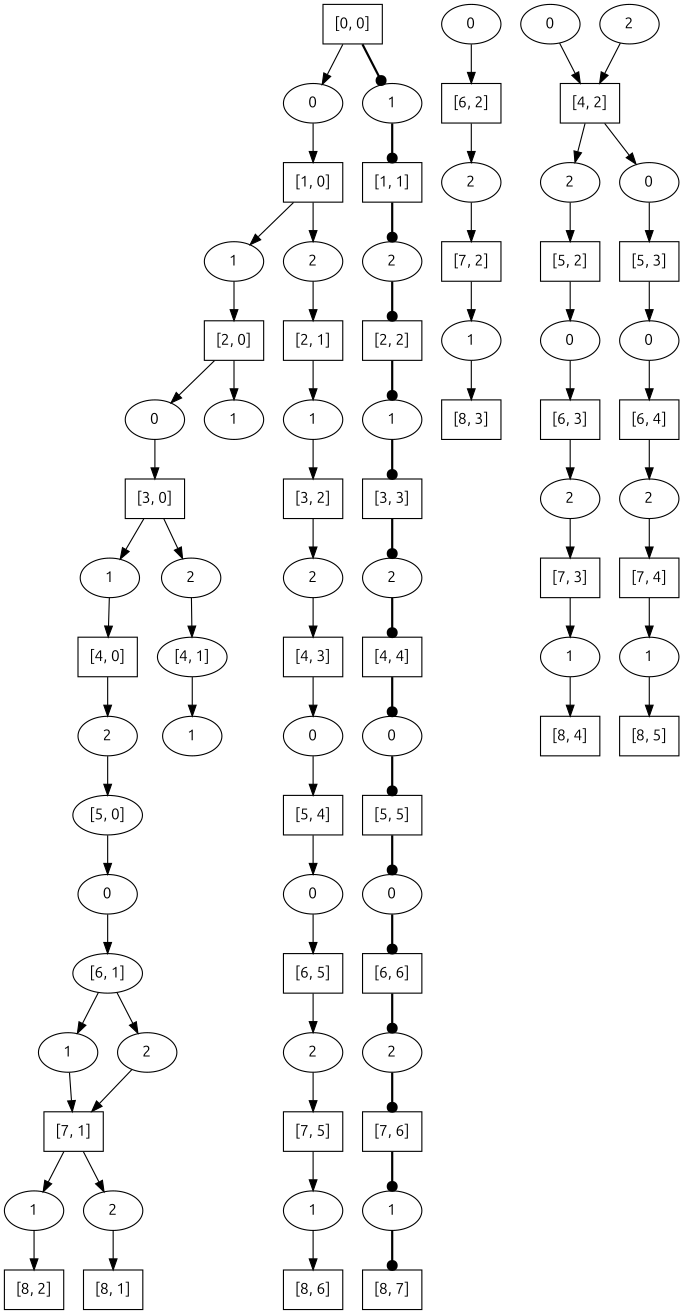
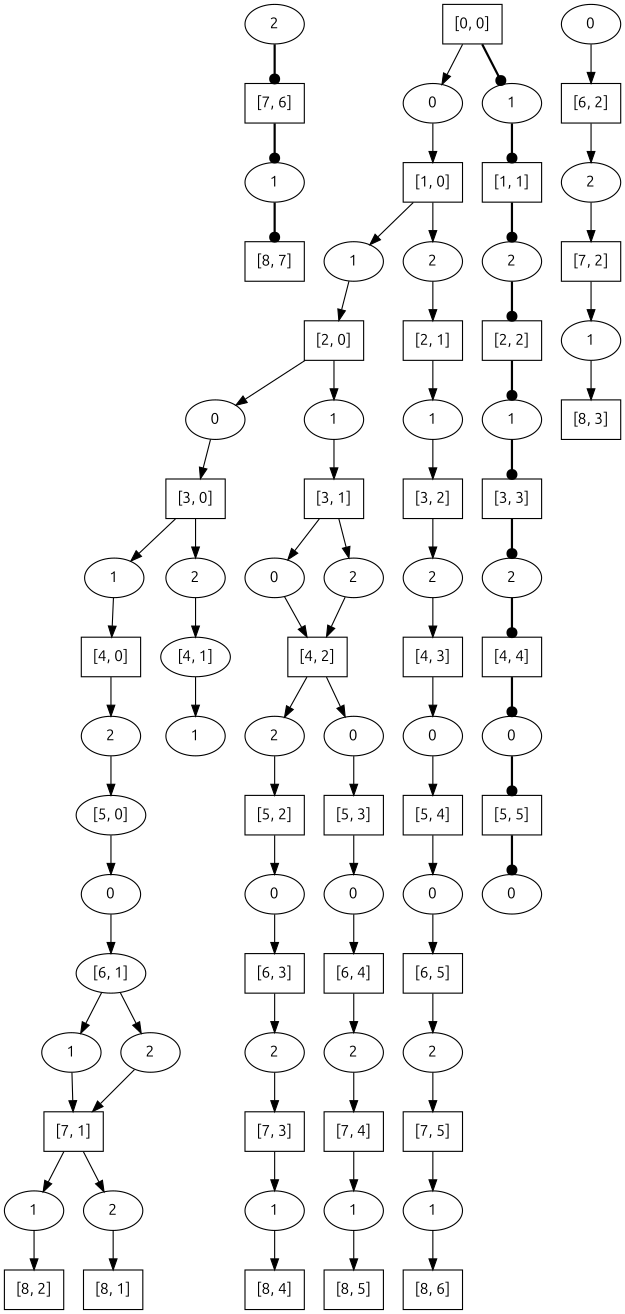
none -> (334, 499)
(392, 973) -> none
